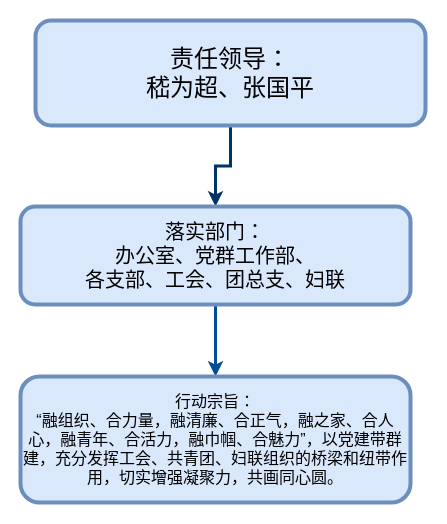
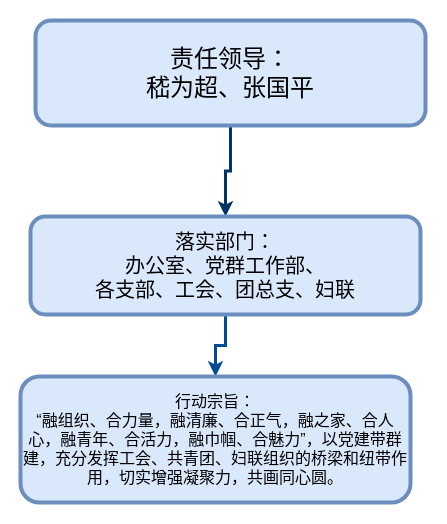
(216, 256) -> (226, 266)
